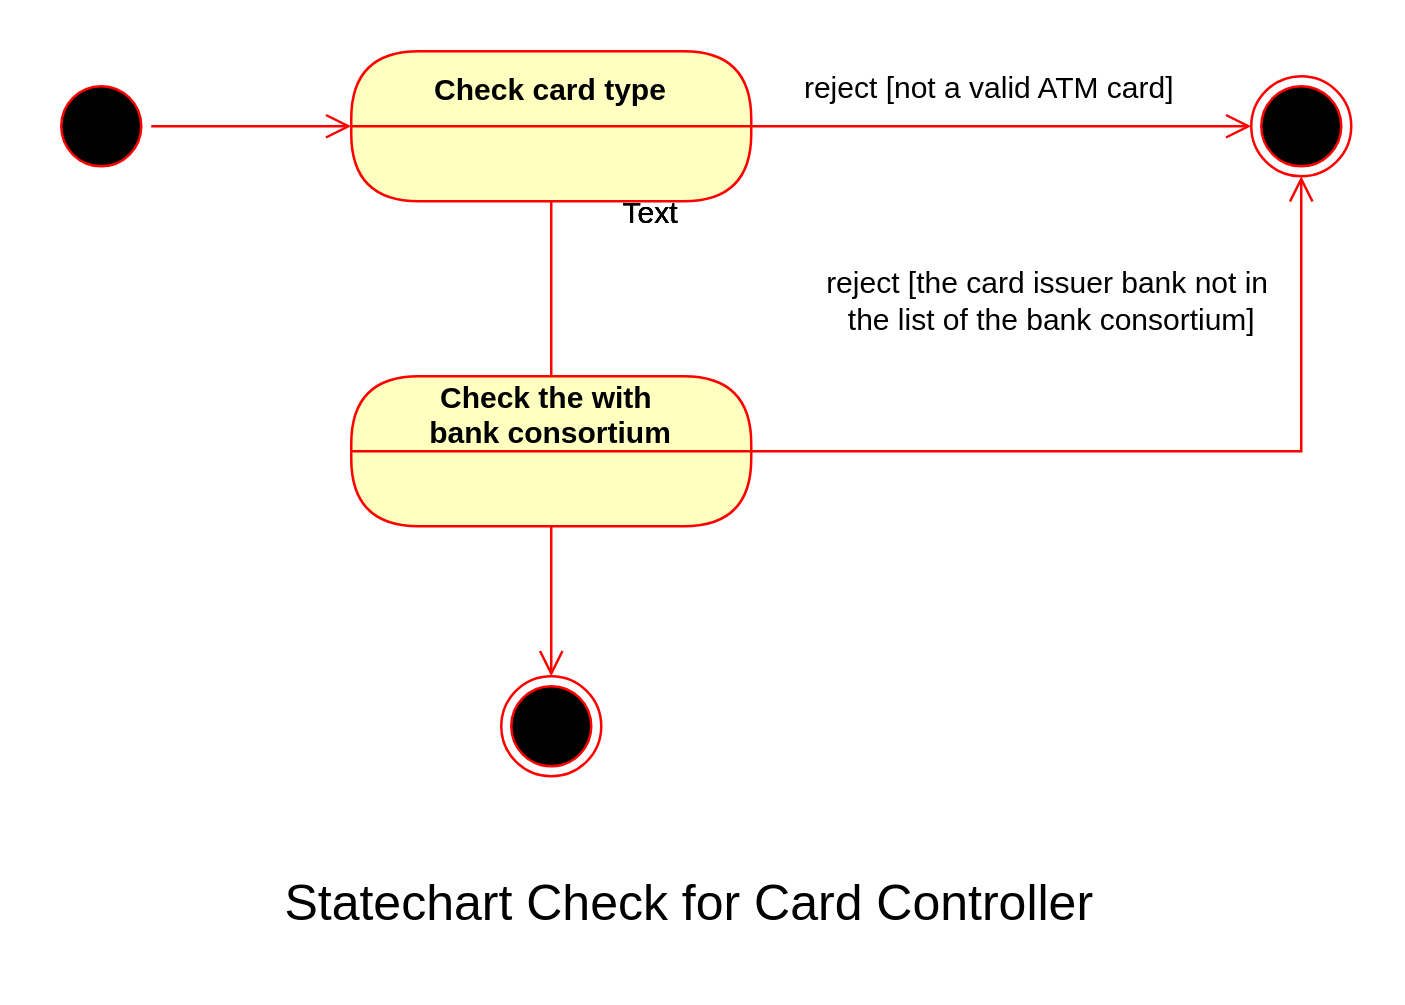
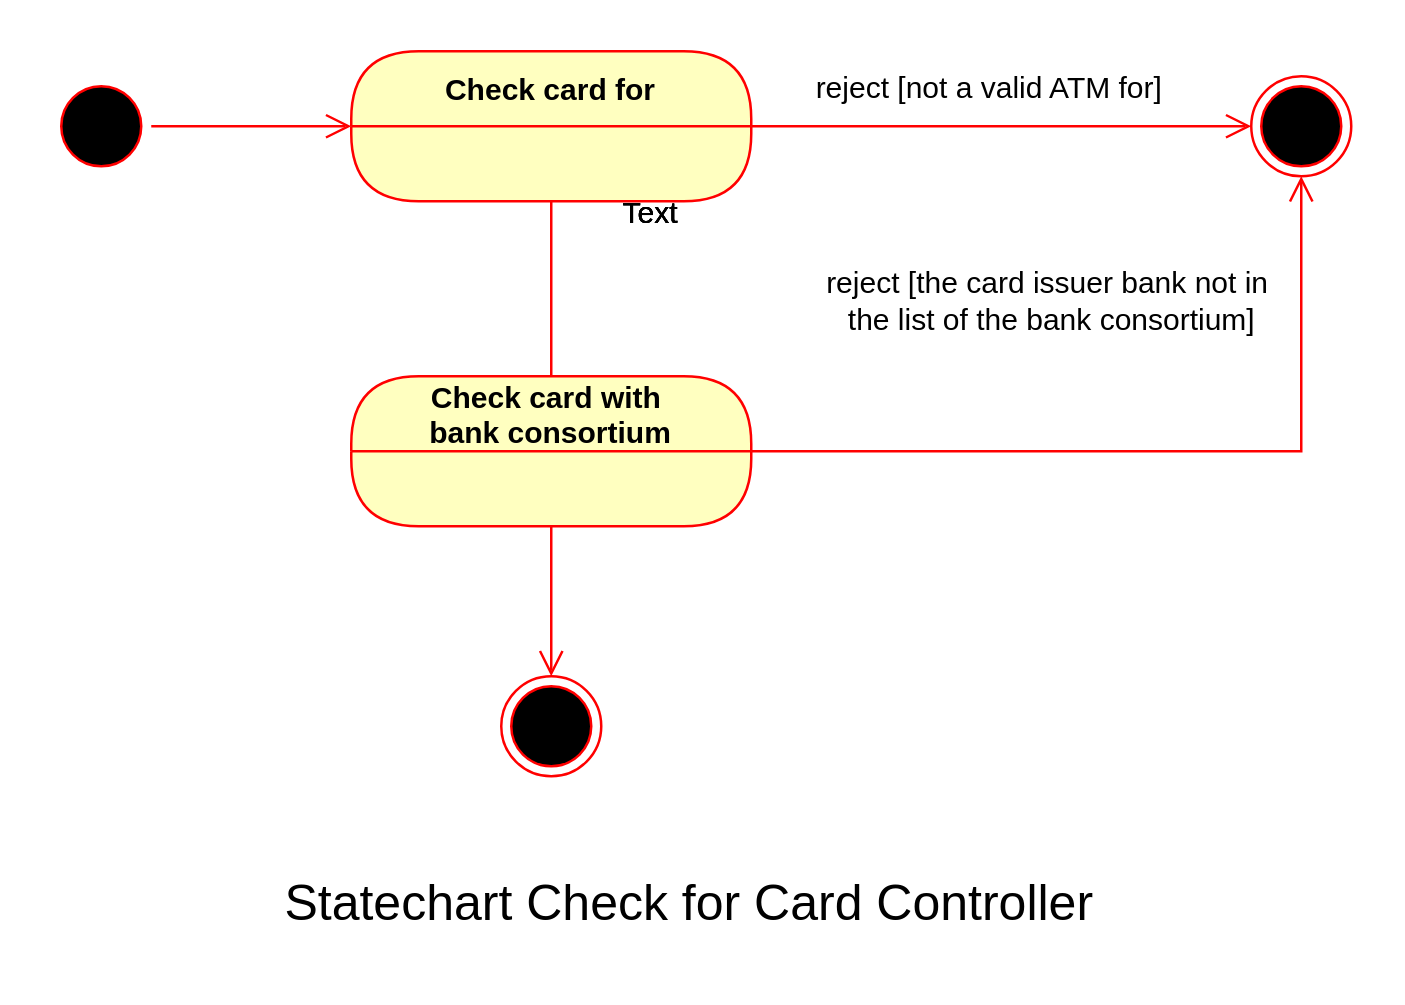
(990, 89) -> (990, 89)
(550, 90) -> (550, 90)
(550, 398) -> (550, 398)
